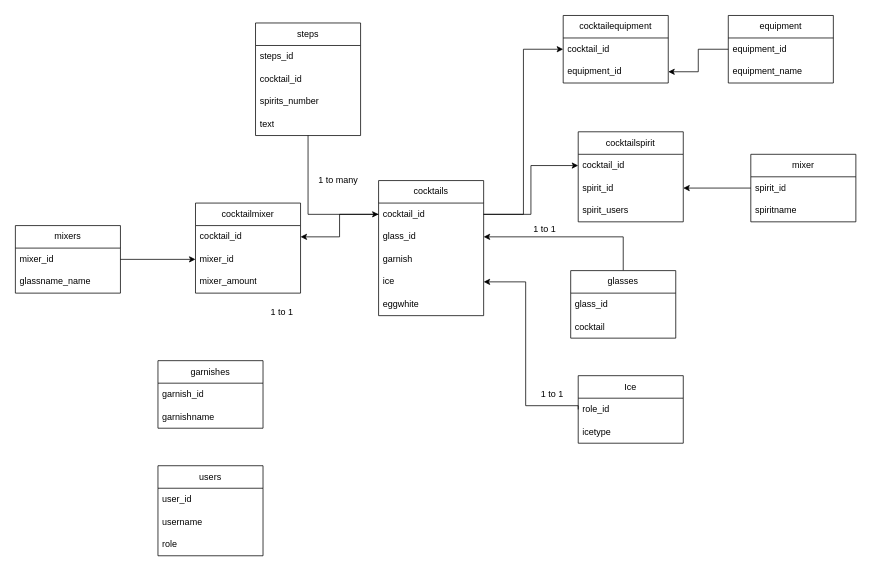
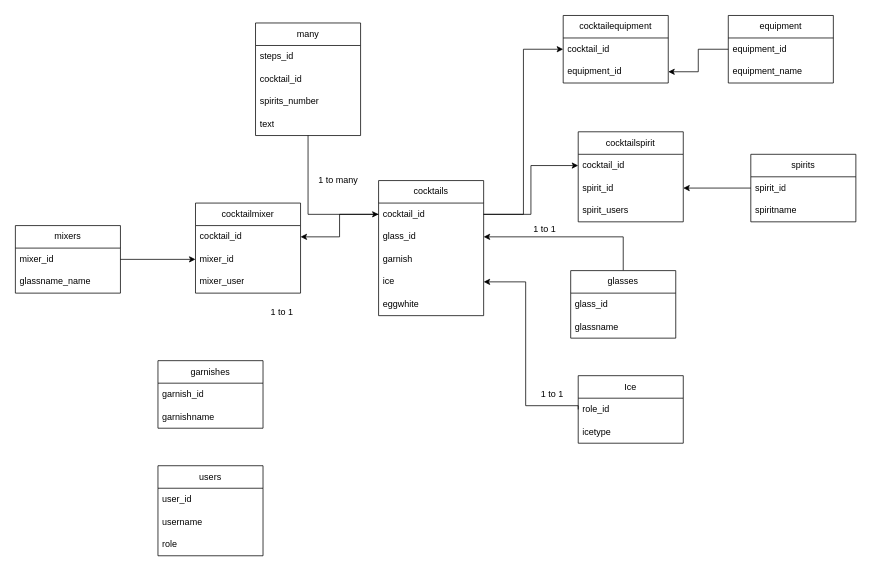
(308, 34) -> (308, 34)
(803, 165) -> (803, 165)
(229, 282) -> (224, 282)
(593, 327) -> (596, 327)
